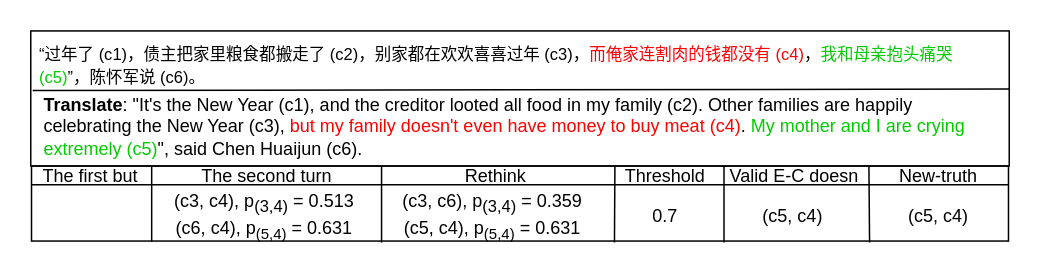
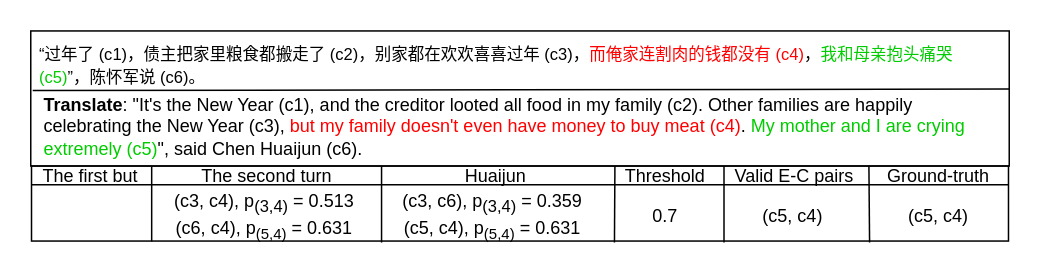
(496, 176) -> (496, 176)
(794, 176) -> (794, 176)
(938, 176) -> (938, 176)
